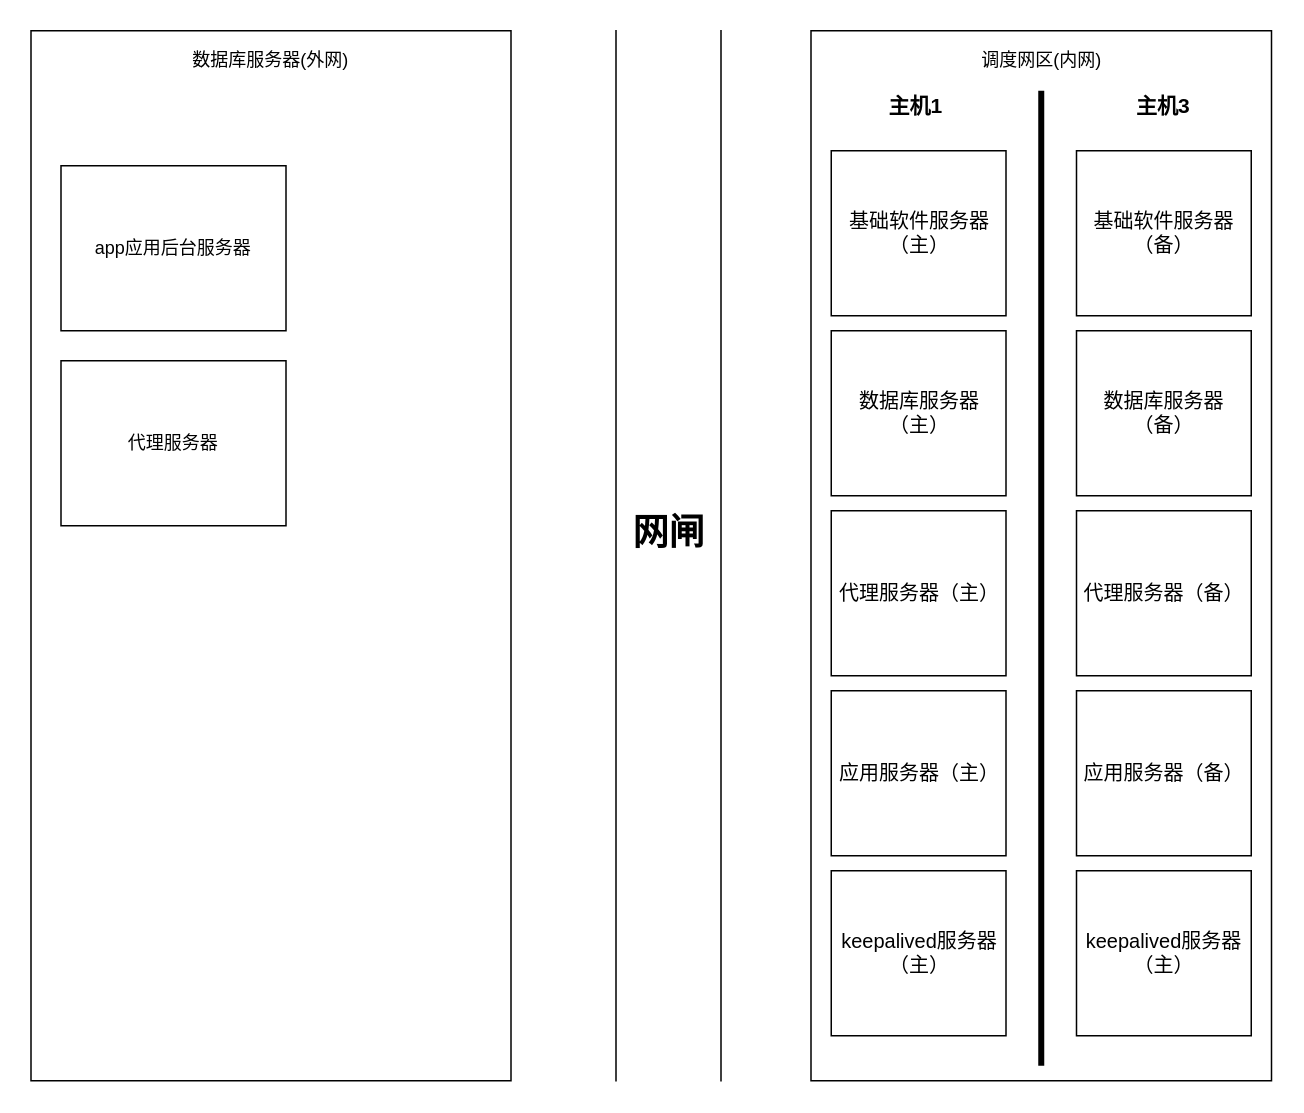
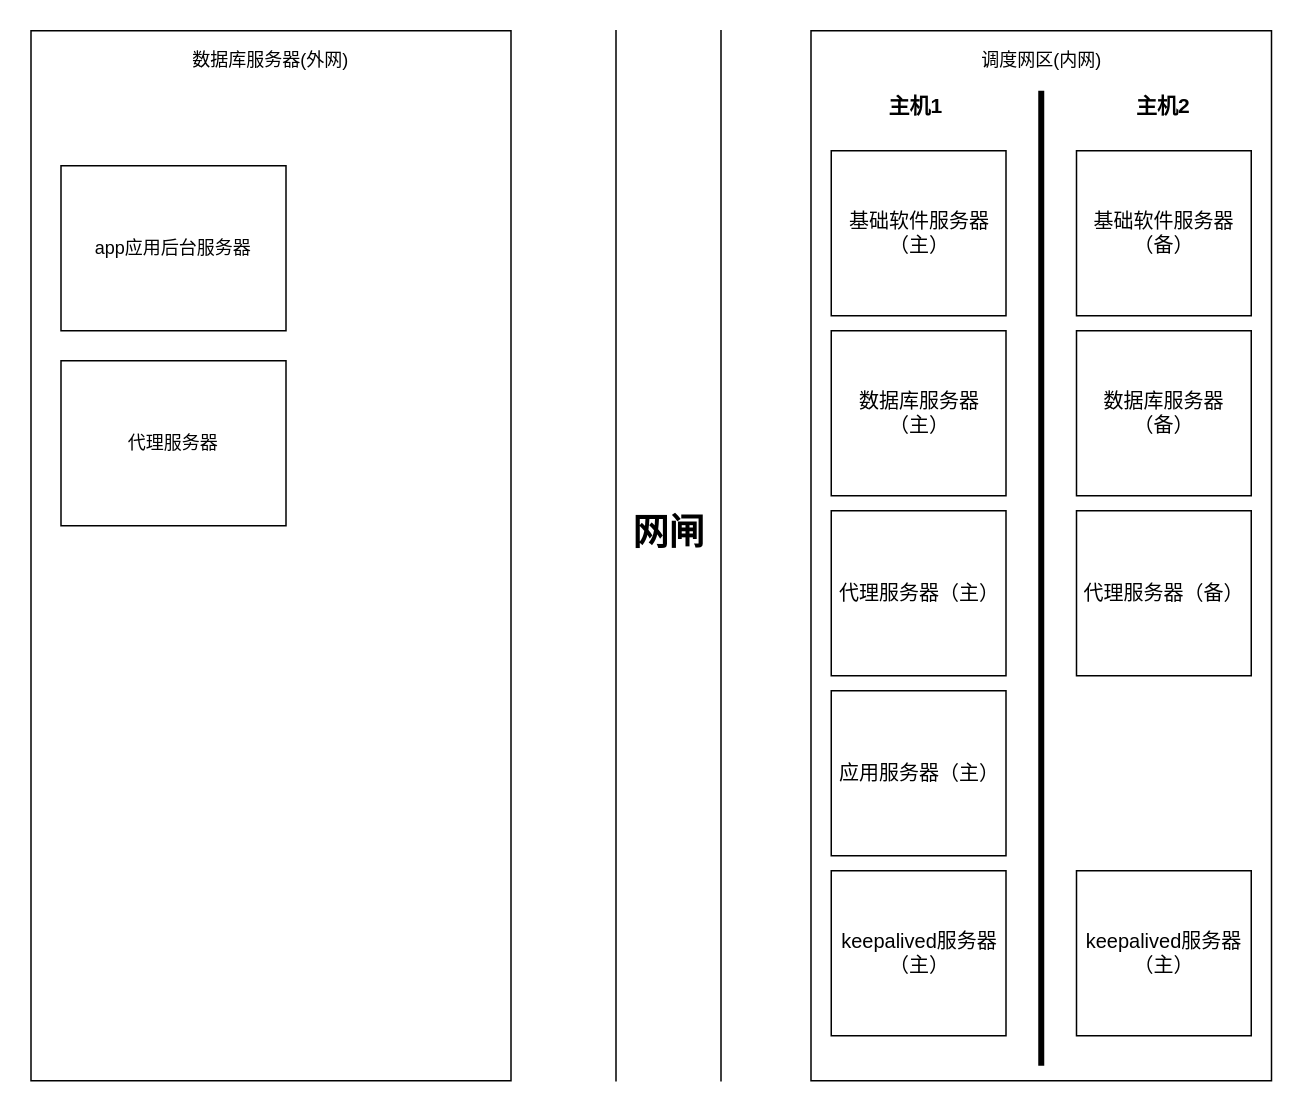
(1163, 106) -> (1163, 106)
(1164, 773) -> none
